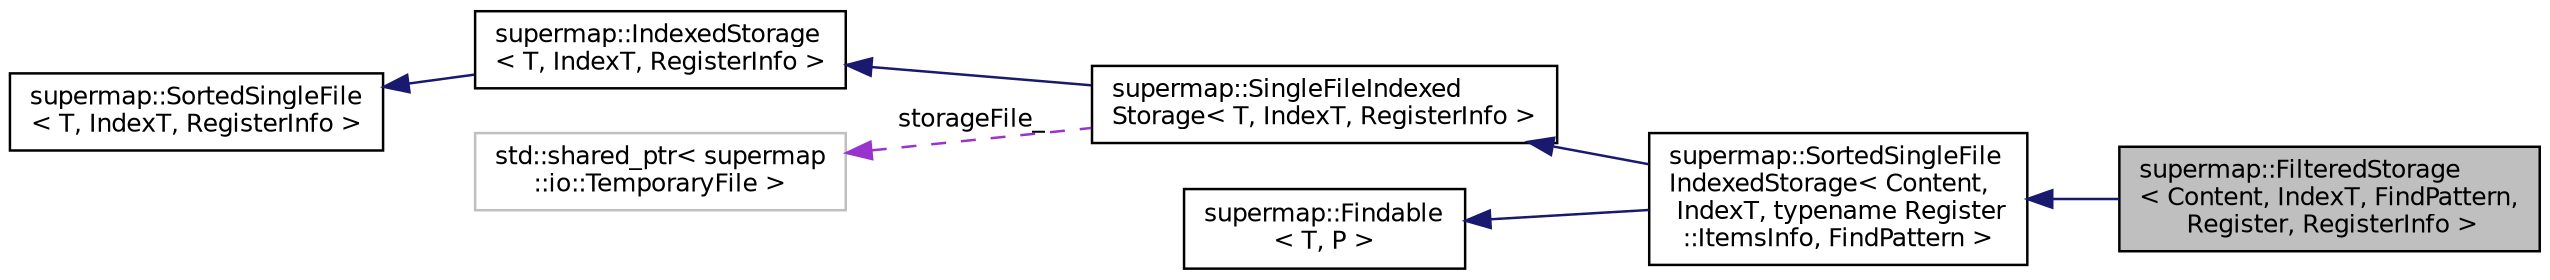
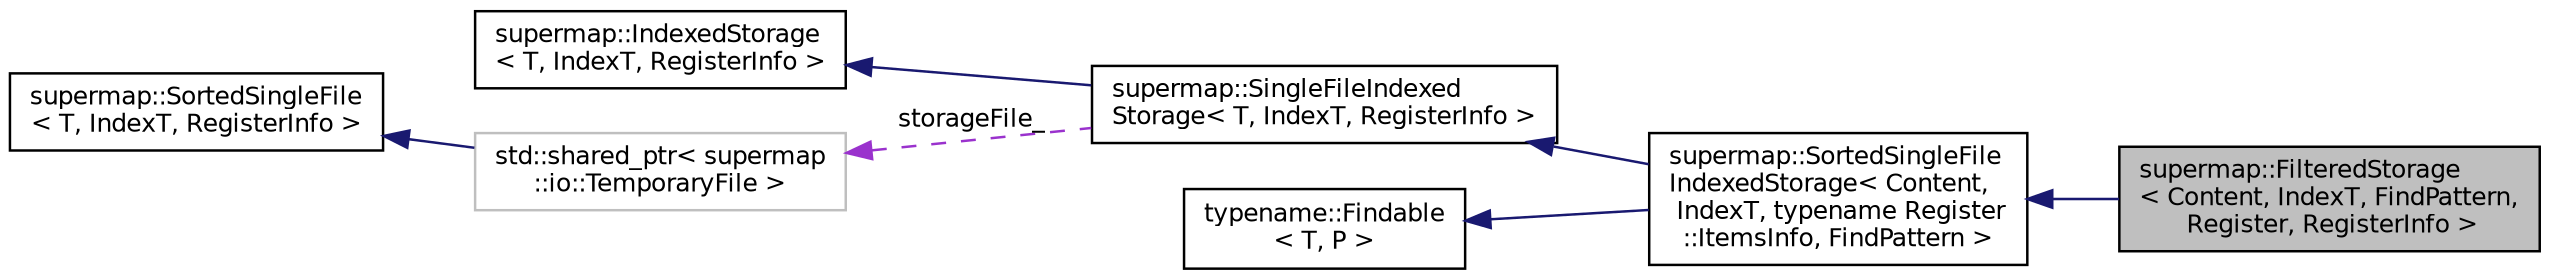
(441, 79) -> (441, 143)
(1325, 229) -> (1325, 229)
